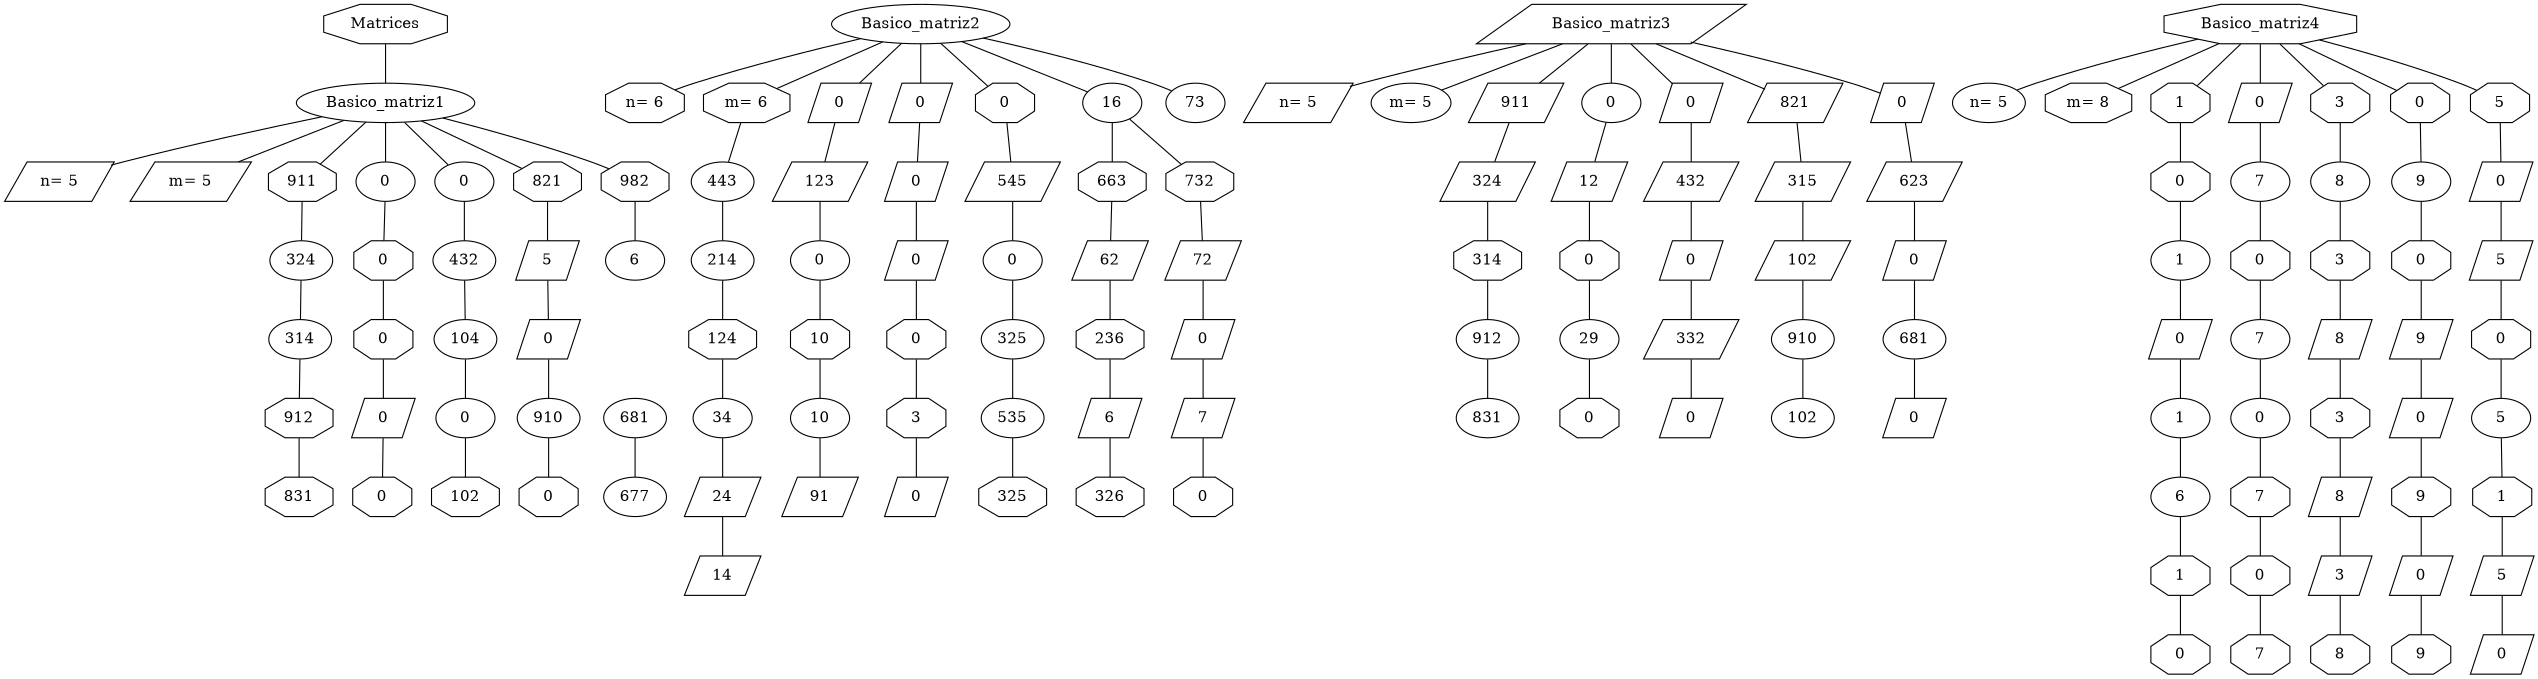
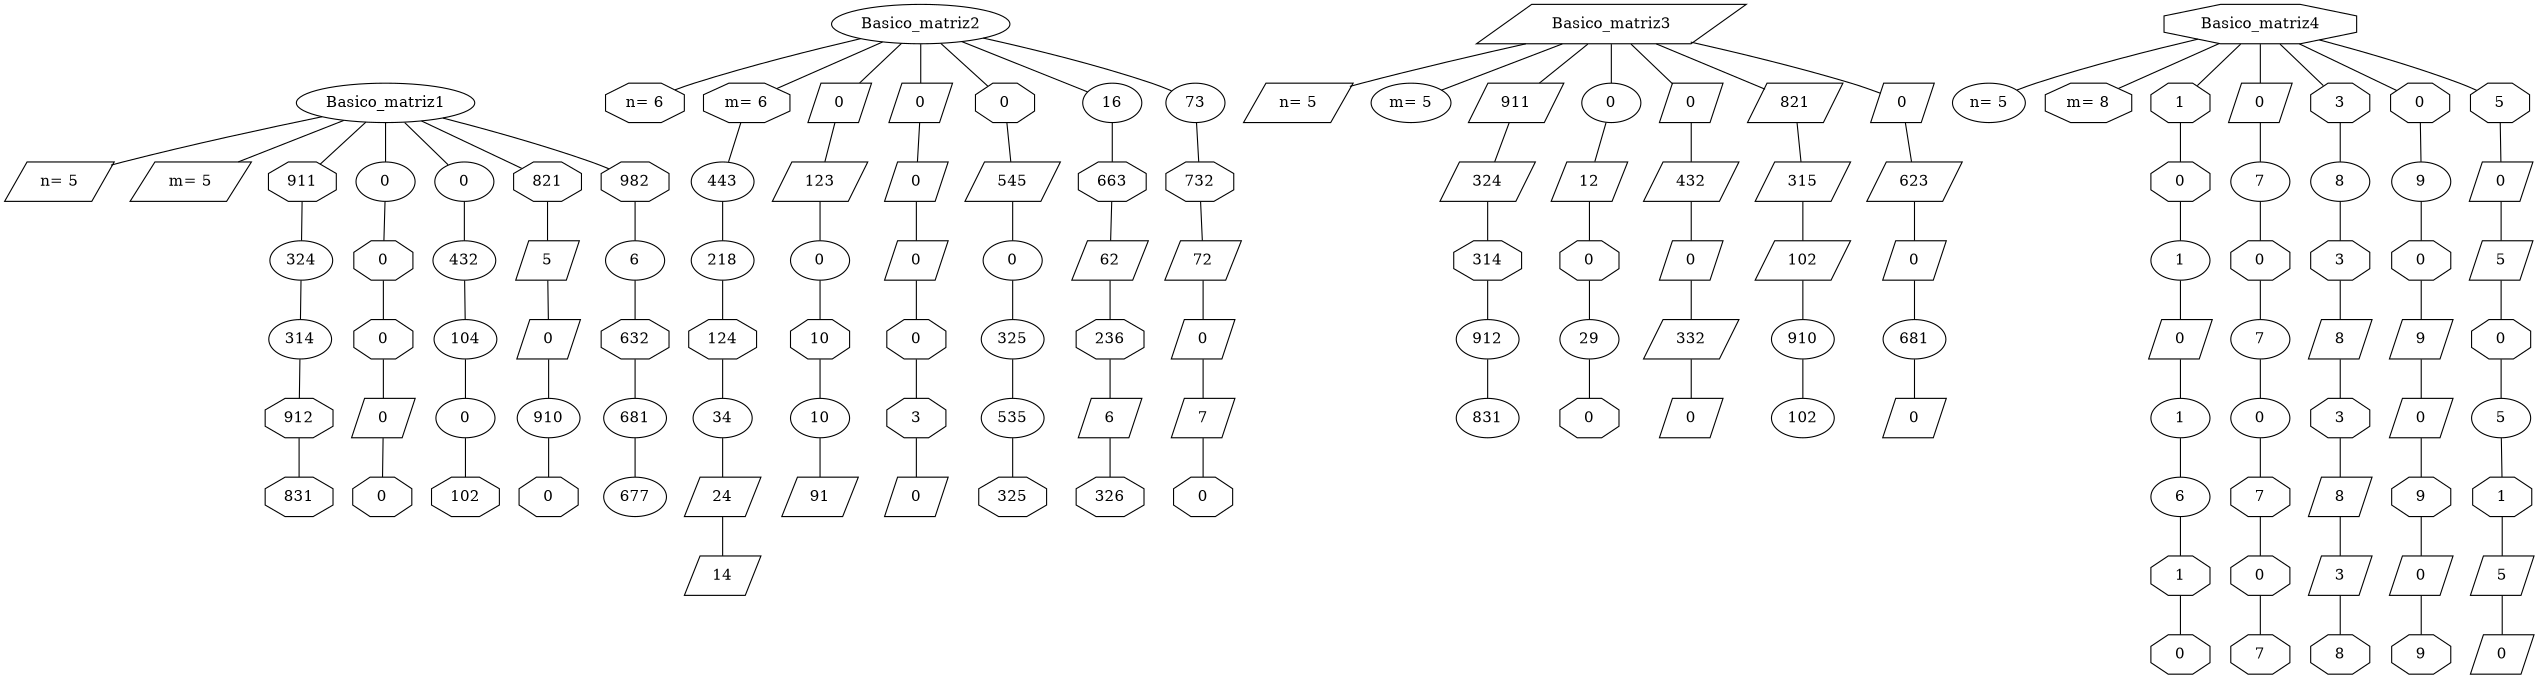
(386, 24) -> none
(1155, 142) -> (1198, 142)
(723, 260) -> (723, 260)
none -> (635, 339)
